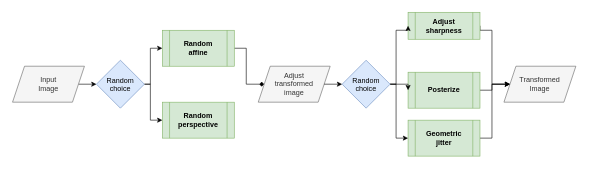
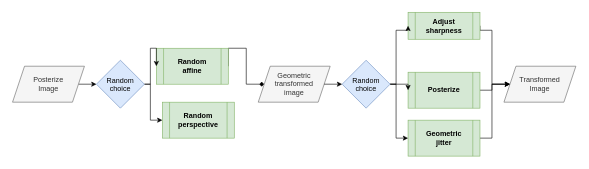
(198, 48) -> (192, 66)
(48, 84) -> (48, 84)
(294, 84) -> (294, 84)
